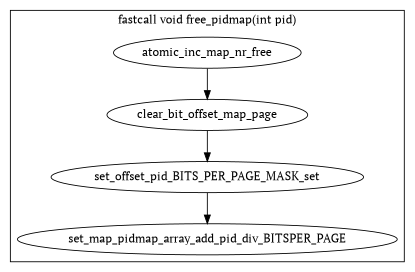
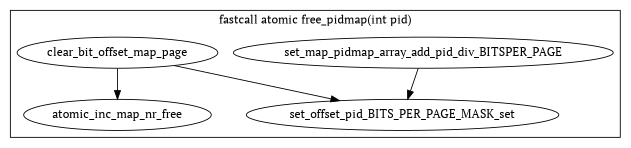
(207, 20) -> (315, 20)
(207, 80) -> (117, 80)
(207, 204) -> (414, 80)
